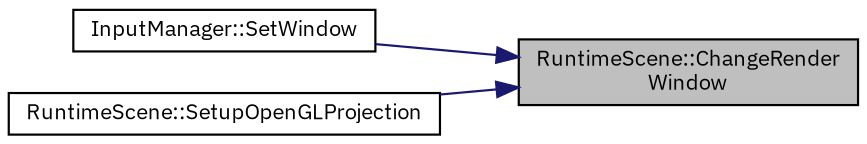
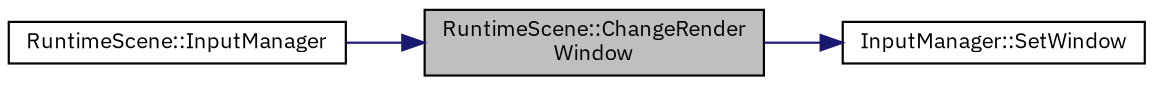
(436, 50) -> (792, 43)
(224, 114) -> (177, 43)
